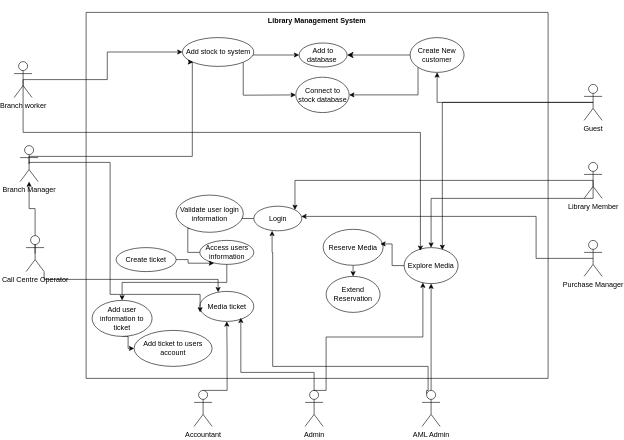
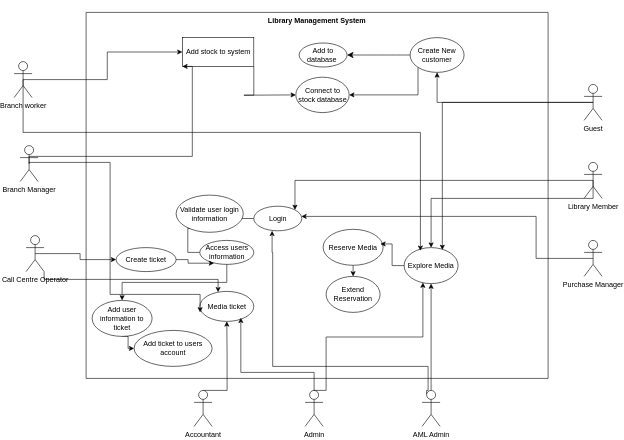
(218, 52) -> (218, 52)
(293, 55) -> none
(32, 209) -> (79, 254)
